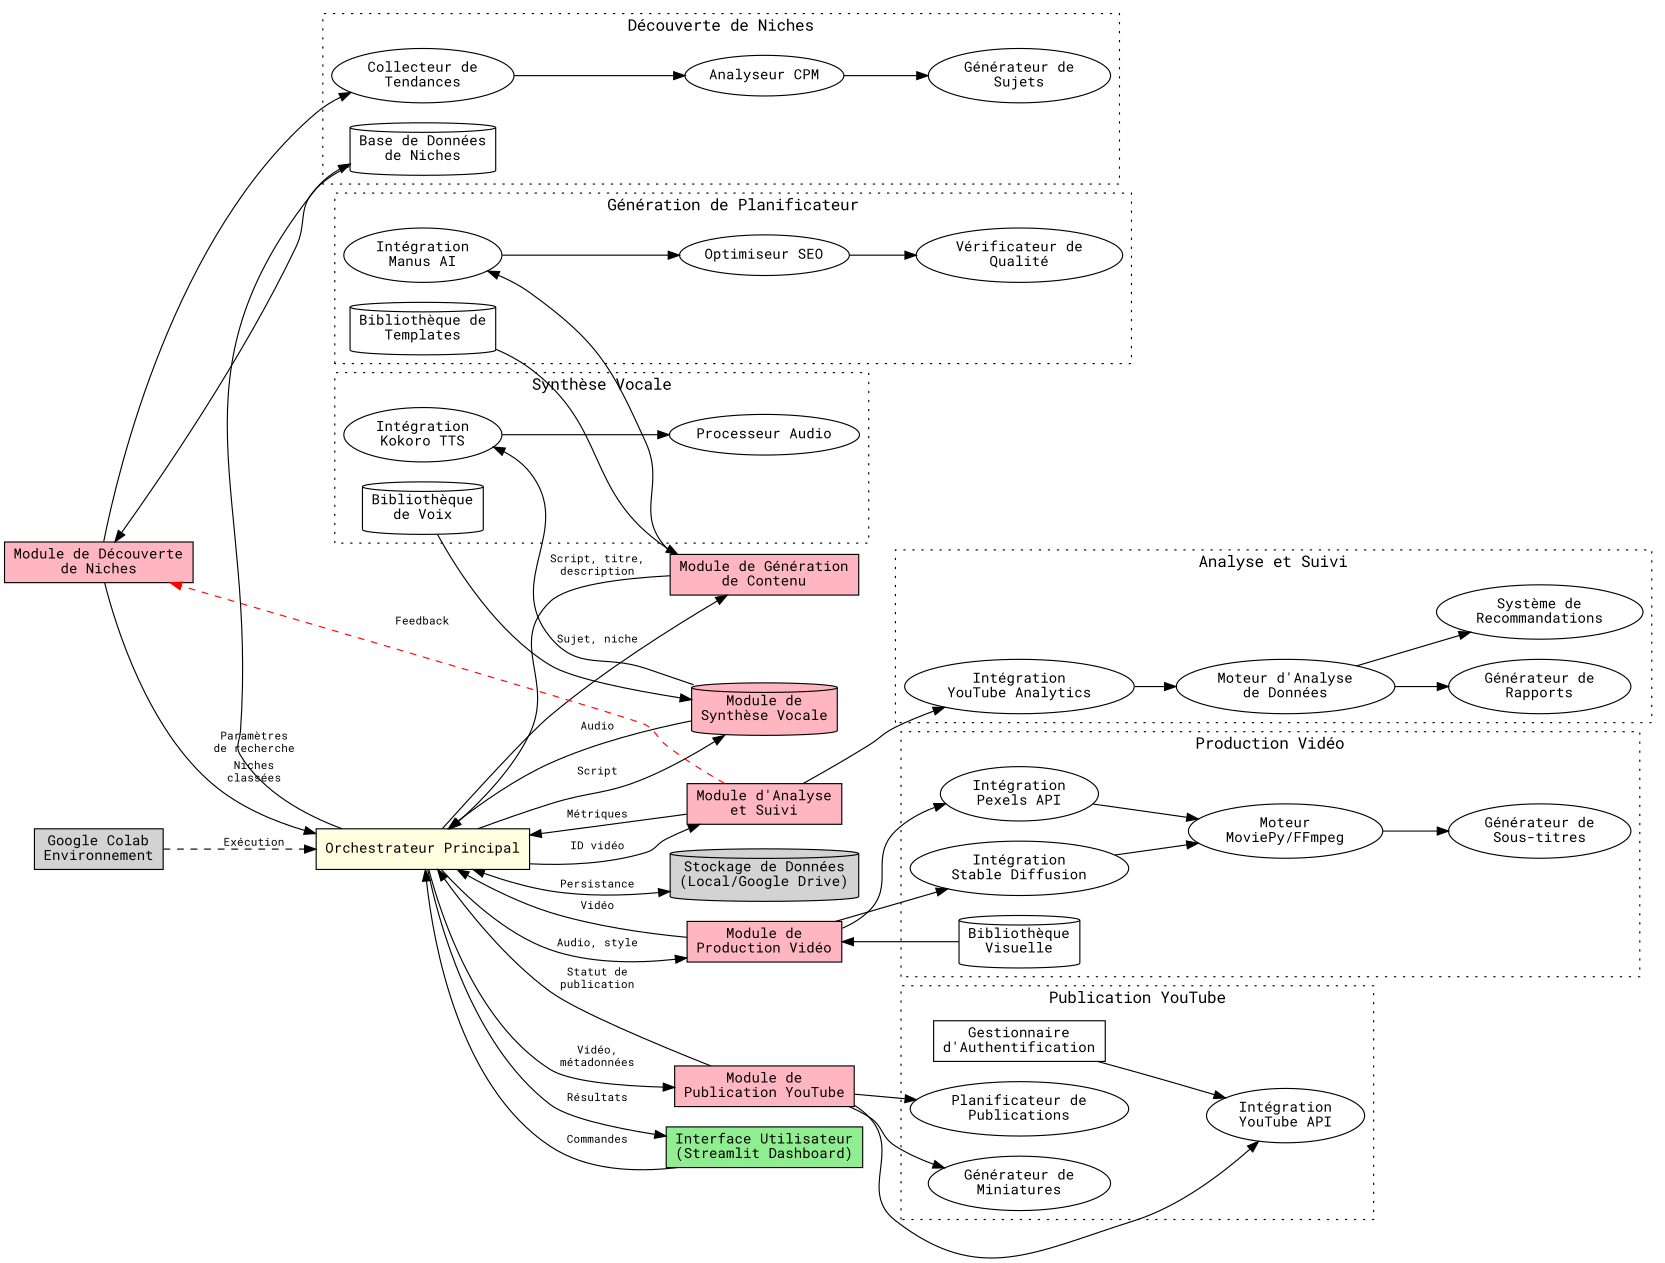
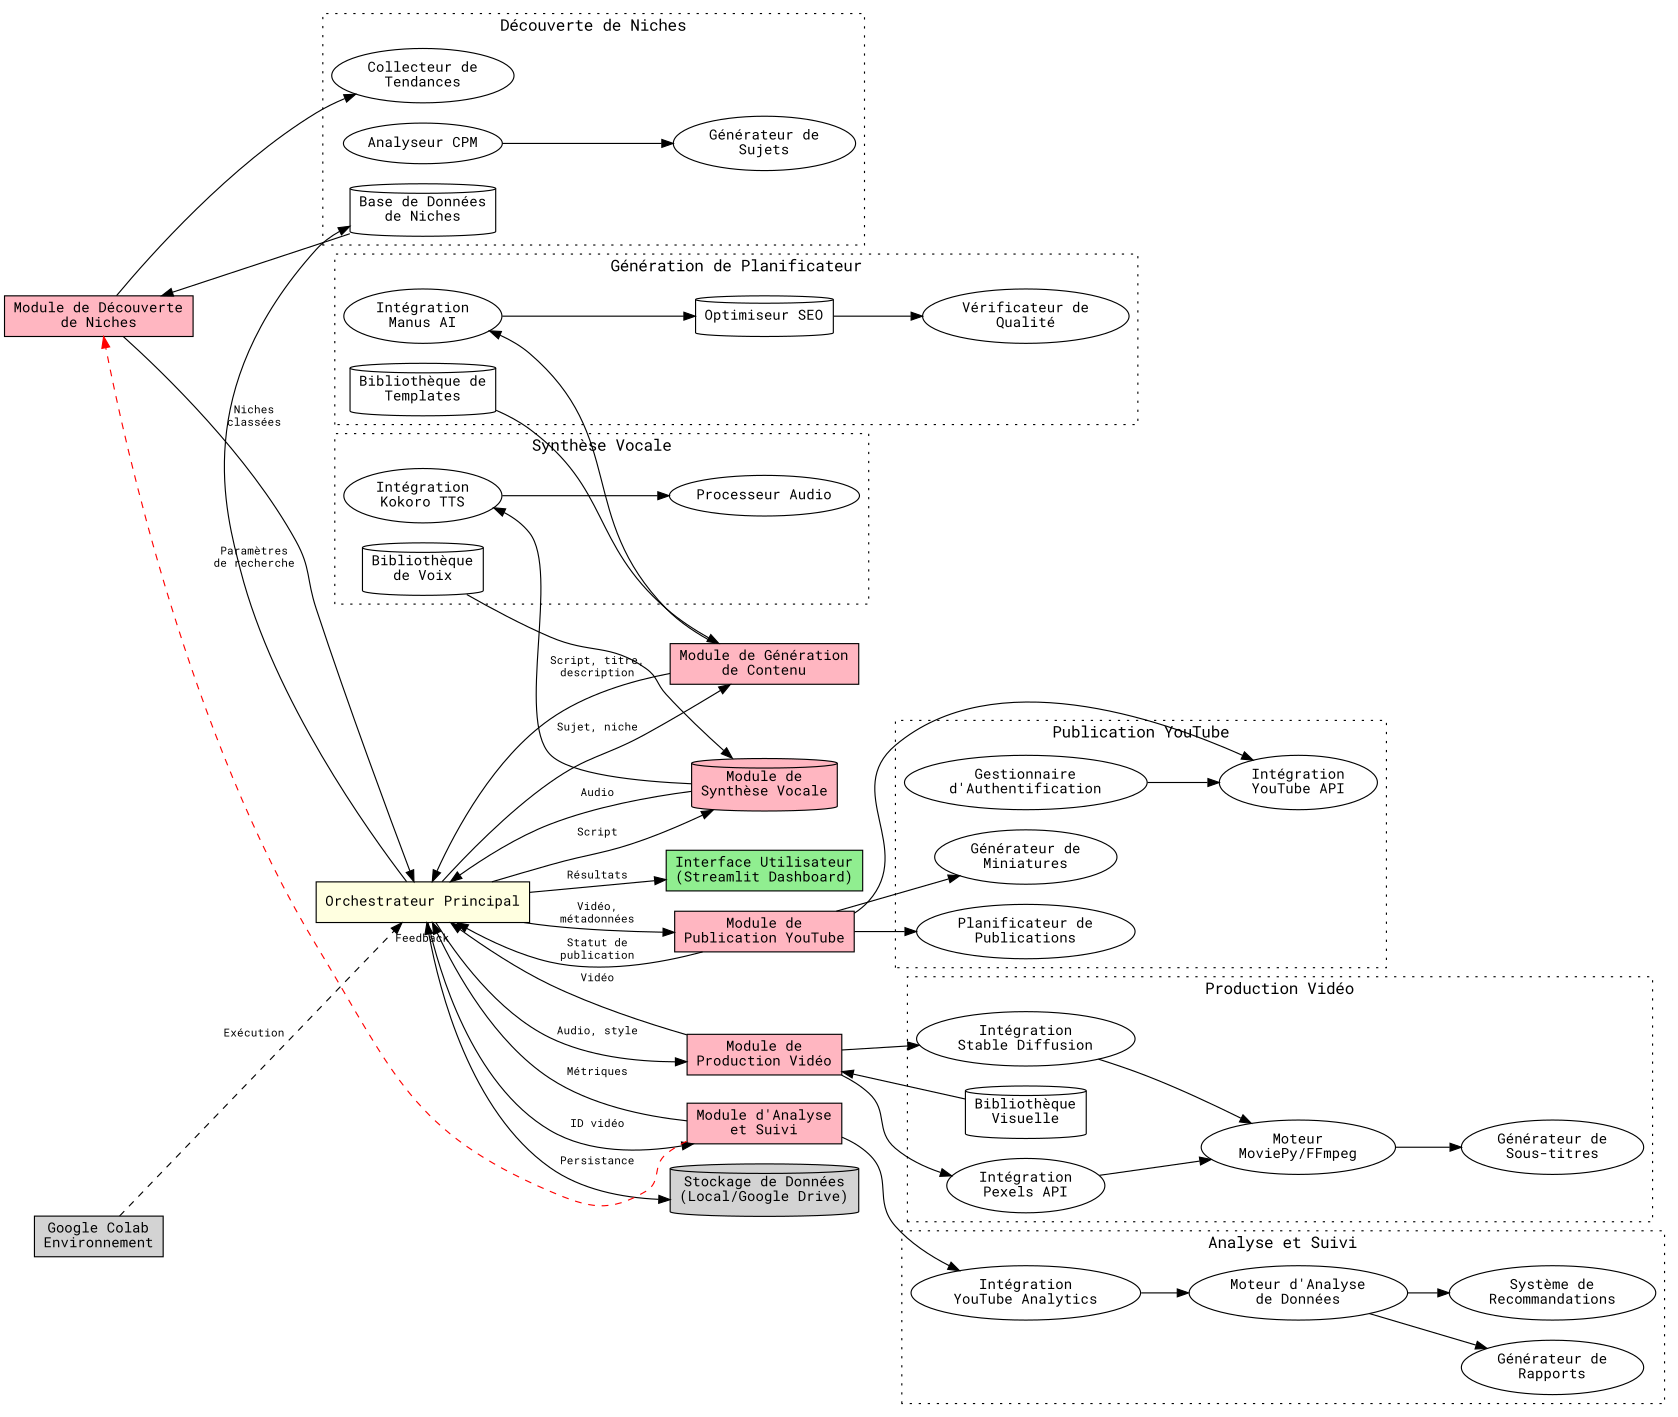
(594, 76) -> none
(764, 255) -> (764, 316)
(1019, 1041) -> (1026, 783)
(492, 1085) -> none
